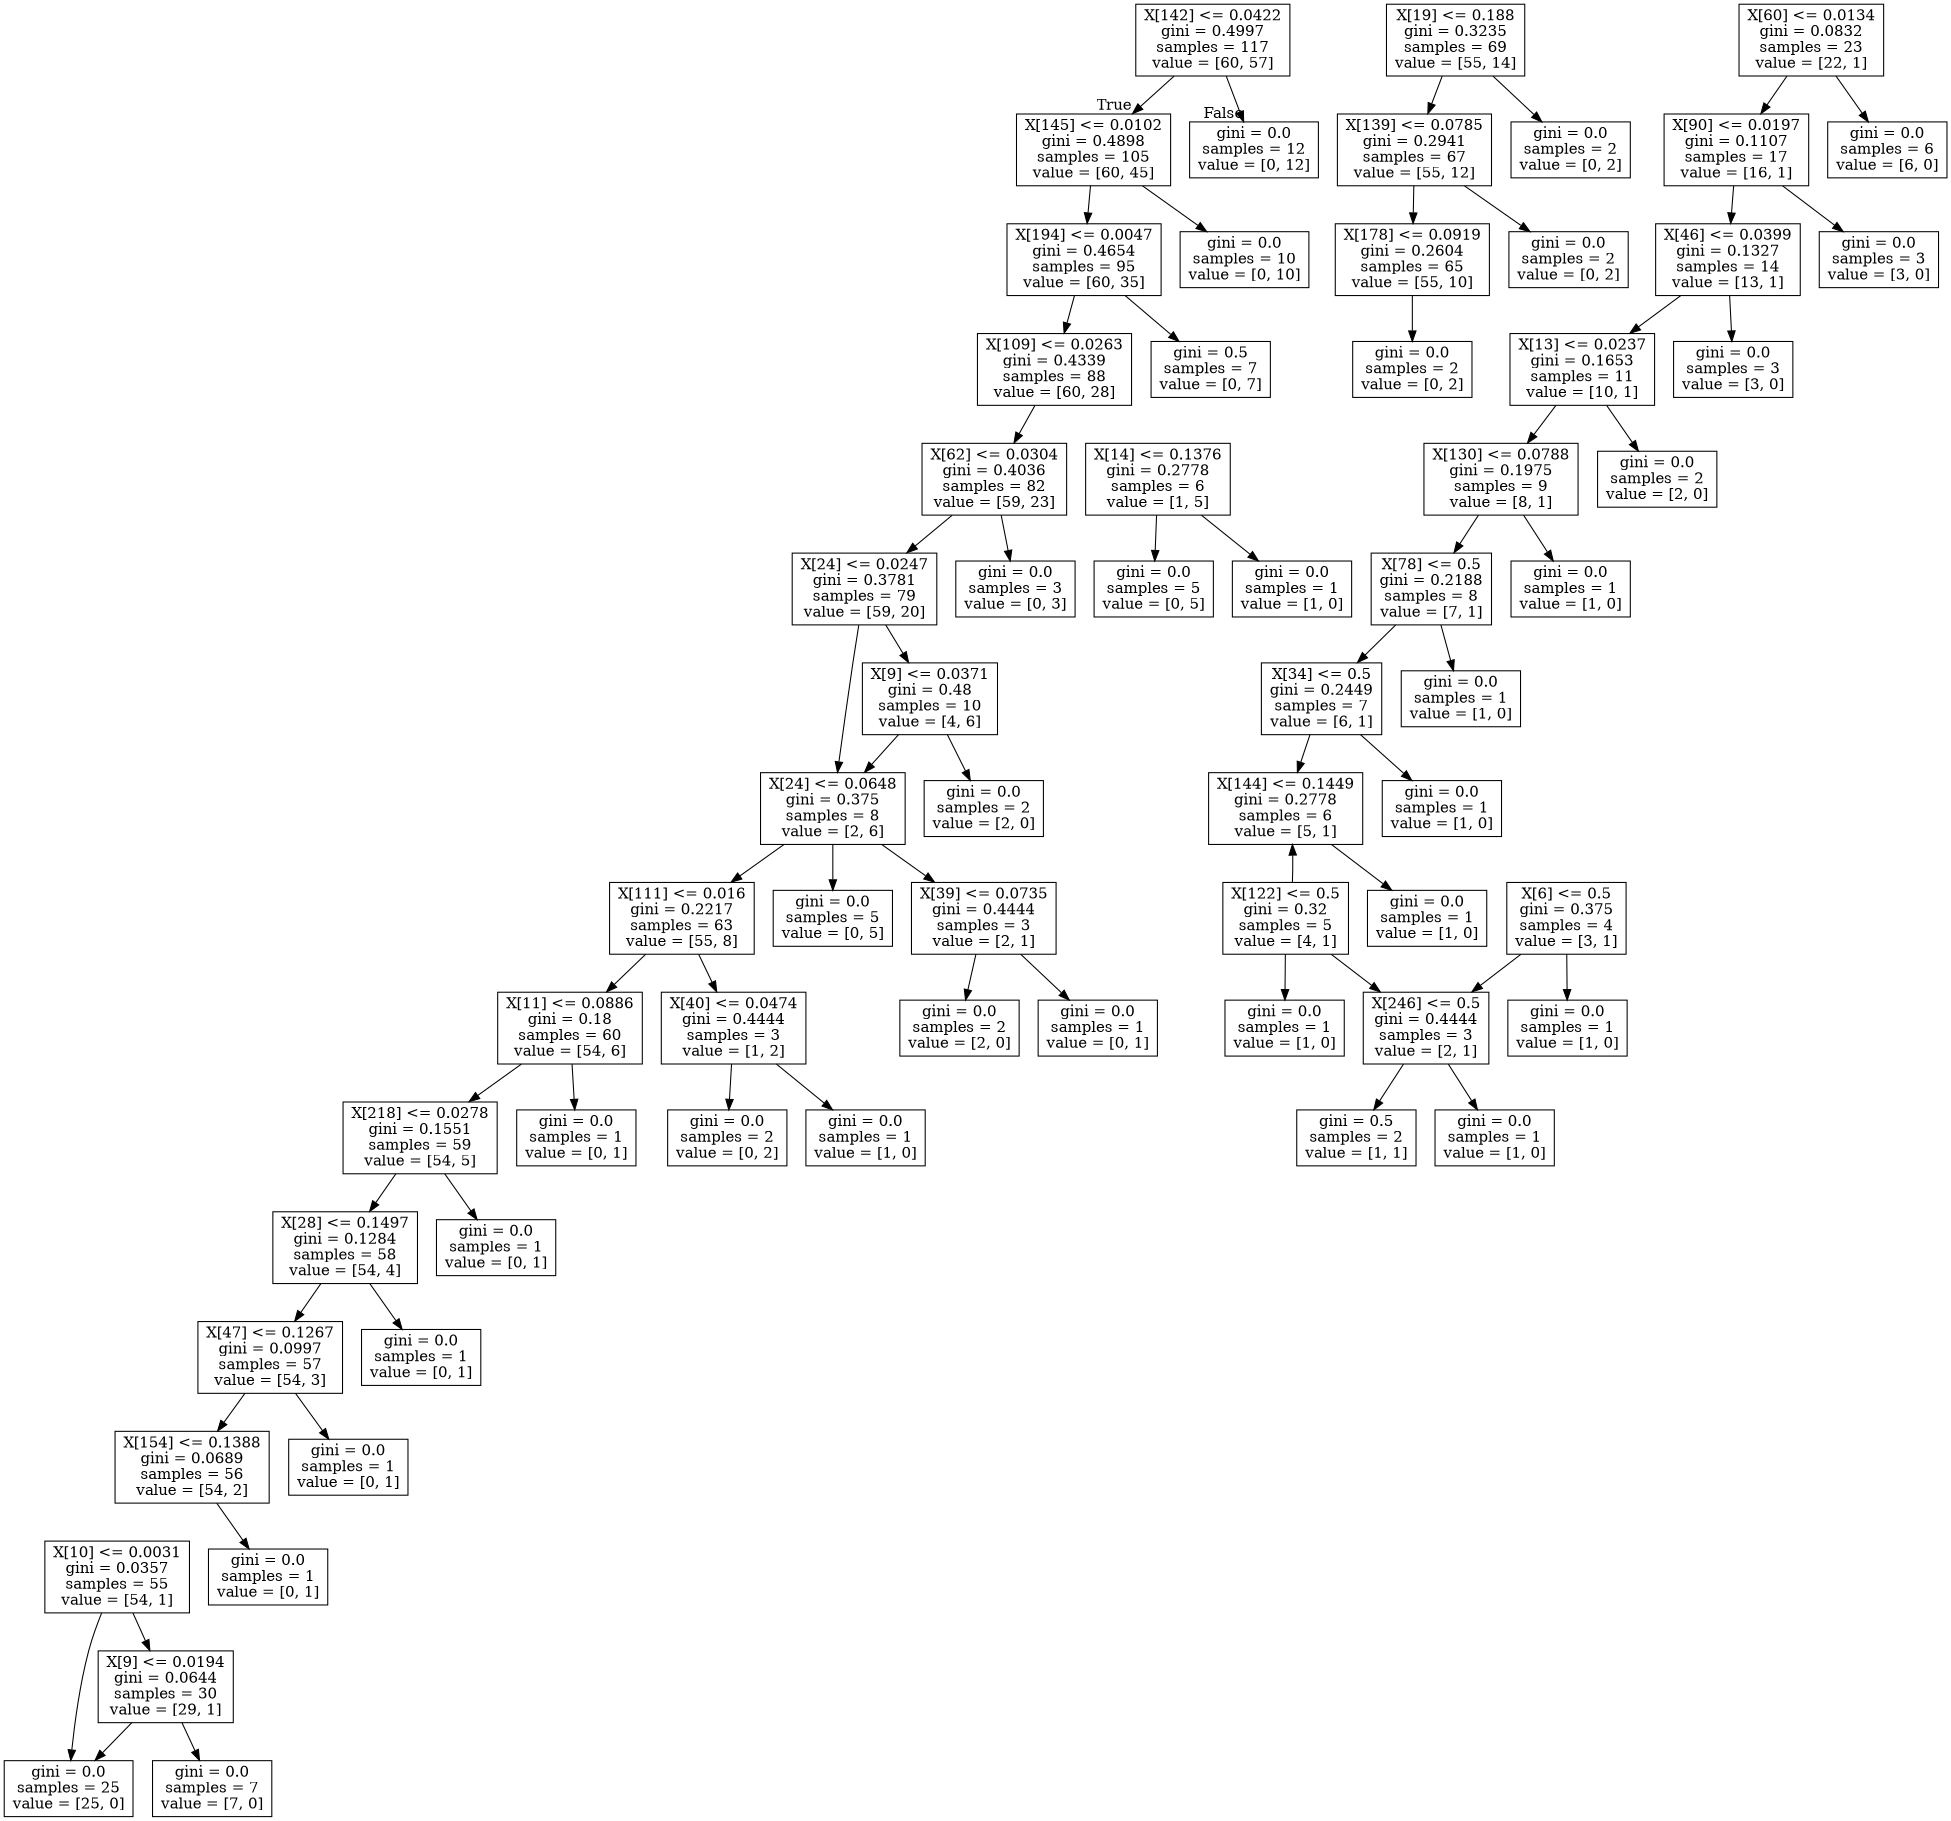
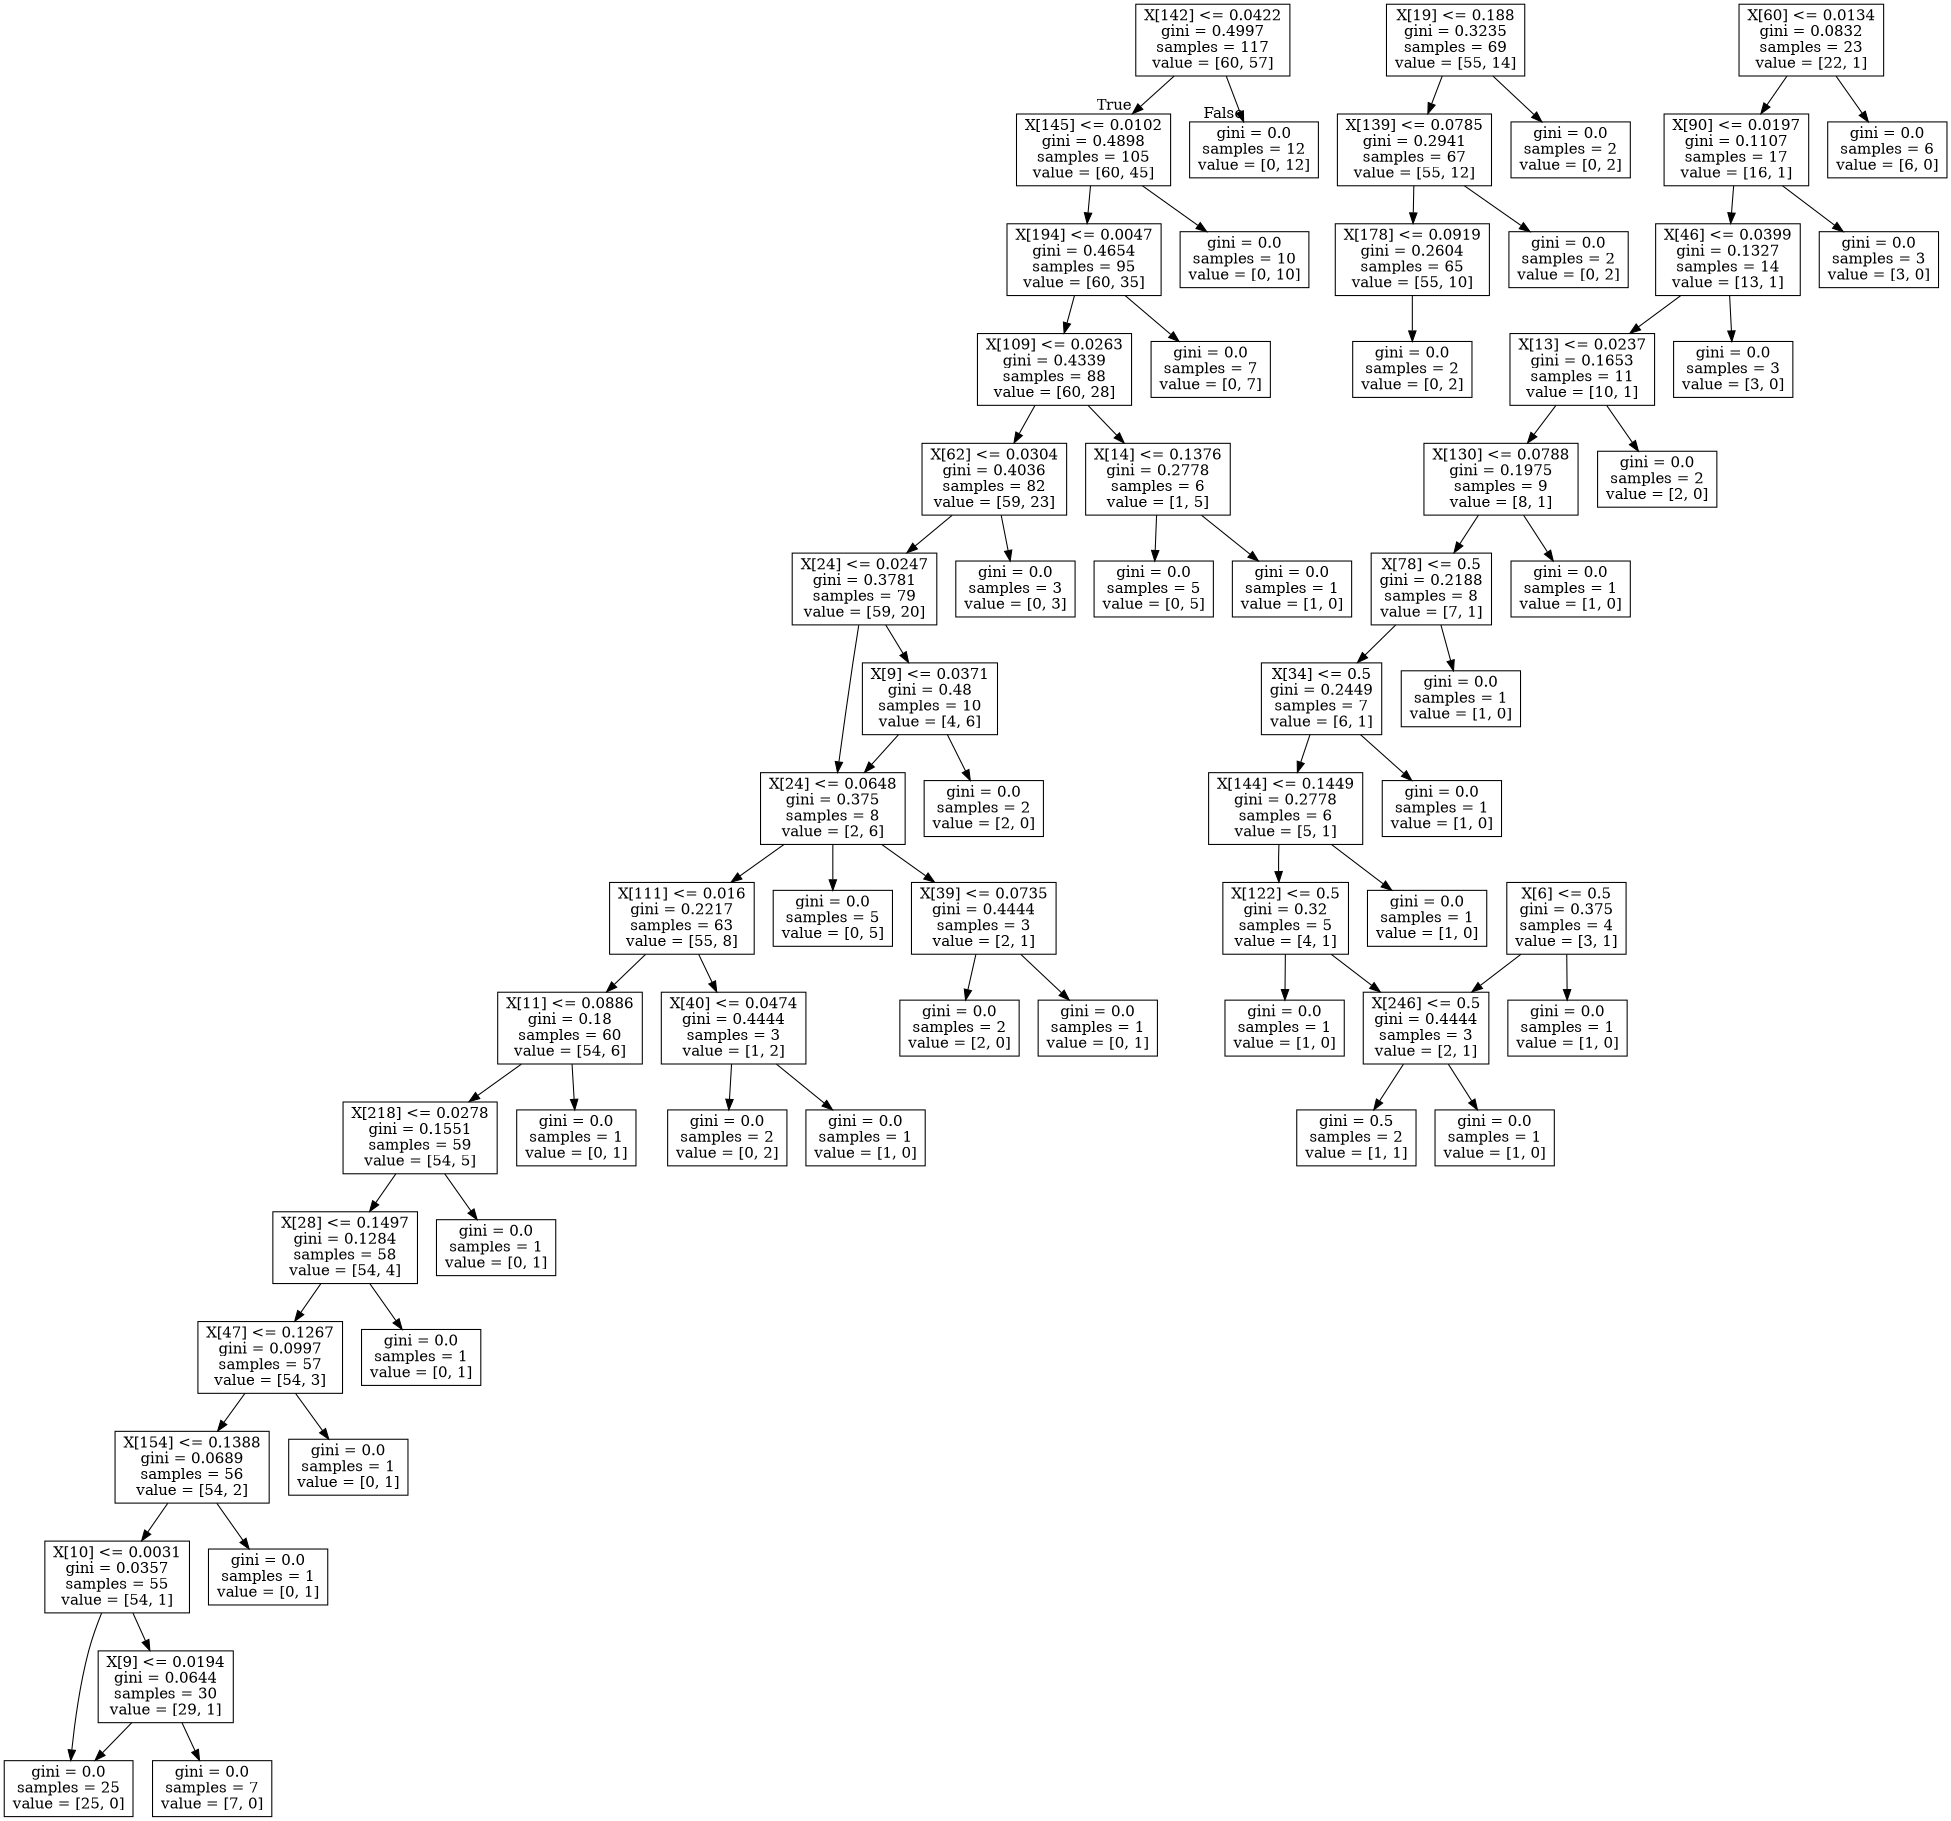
(1211, 369) -> (1211, 369)
none -> (1102, 420)
(1293, 869) -> (1279, 858)
none -> (158, 1518)
